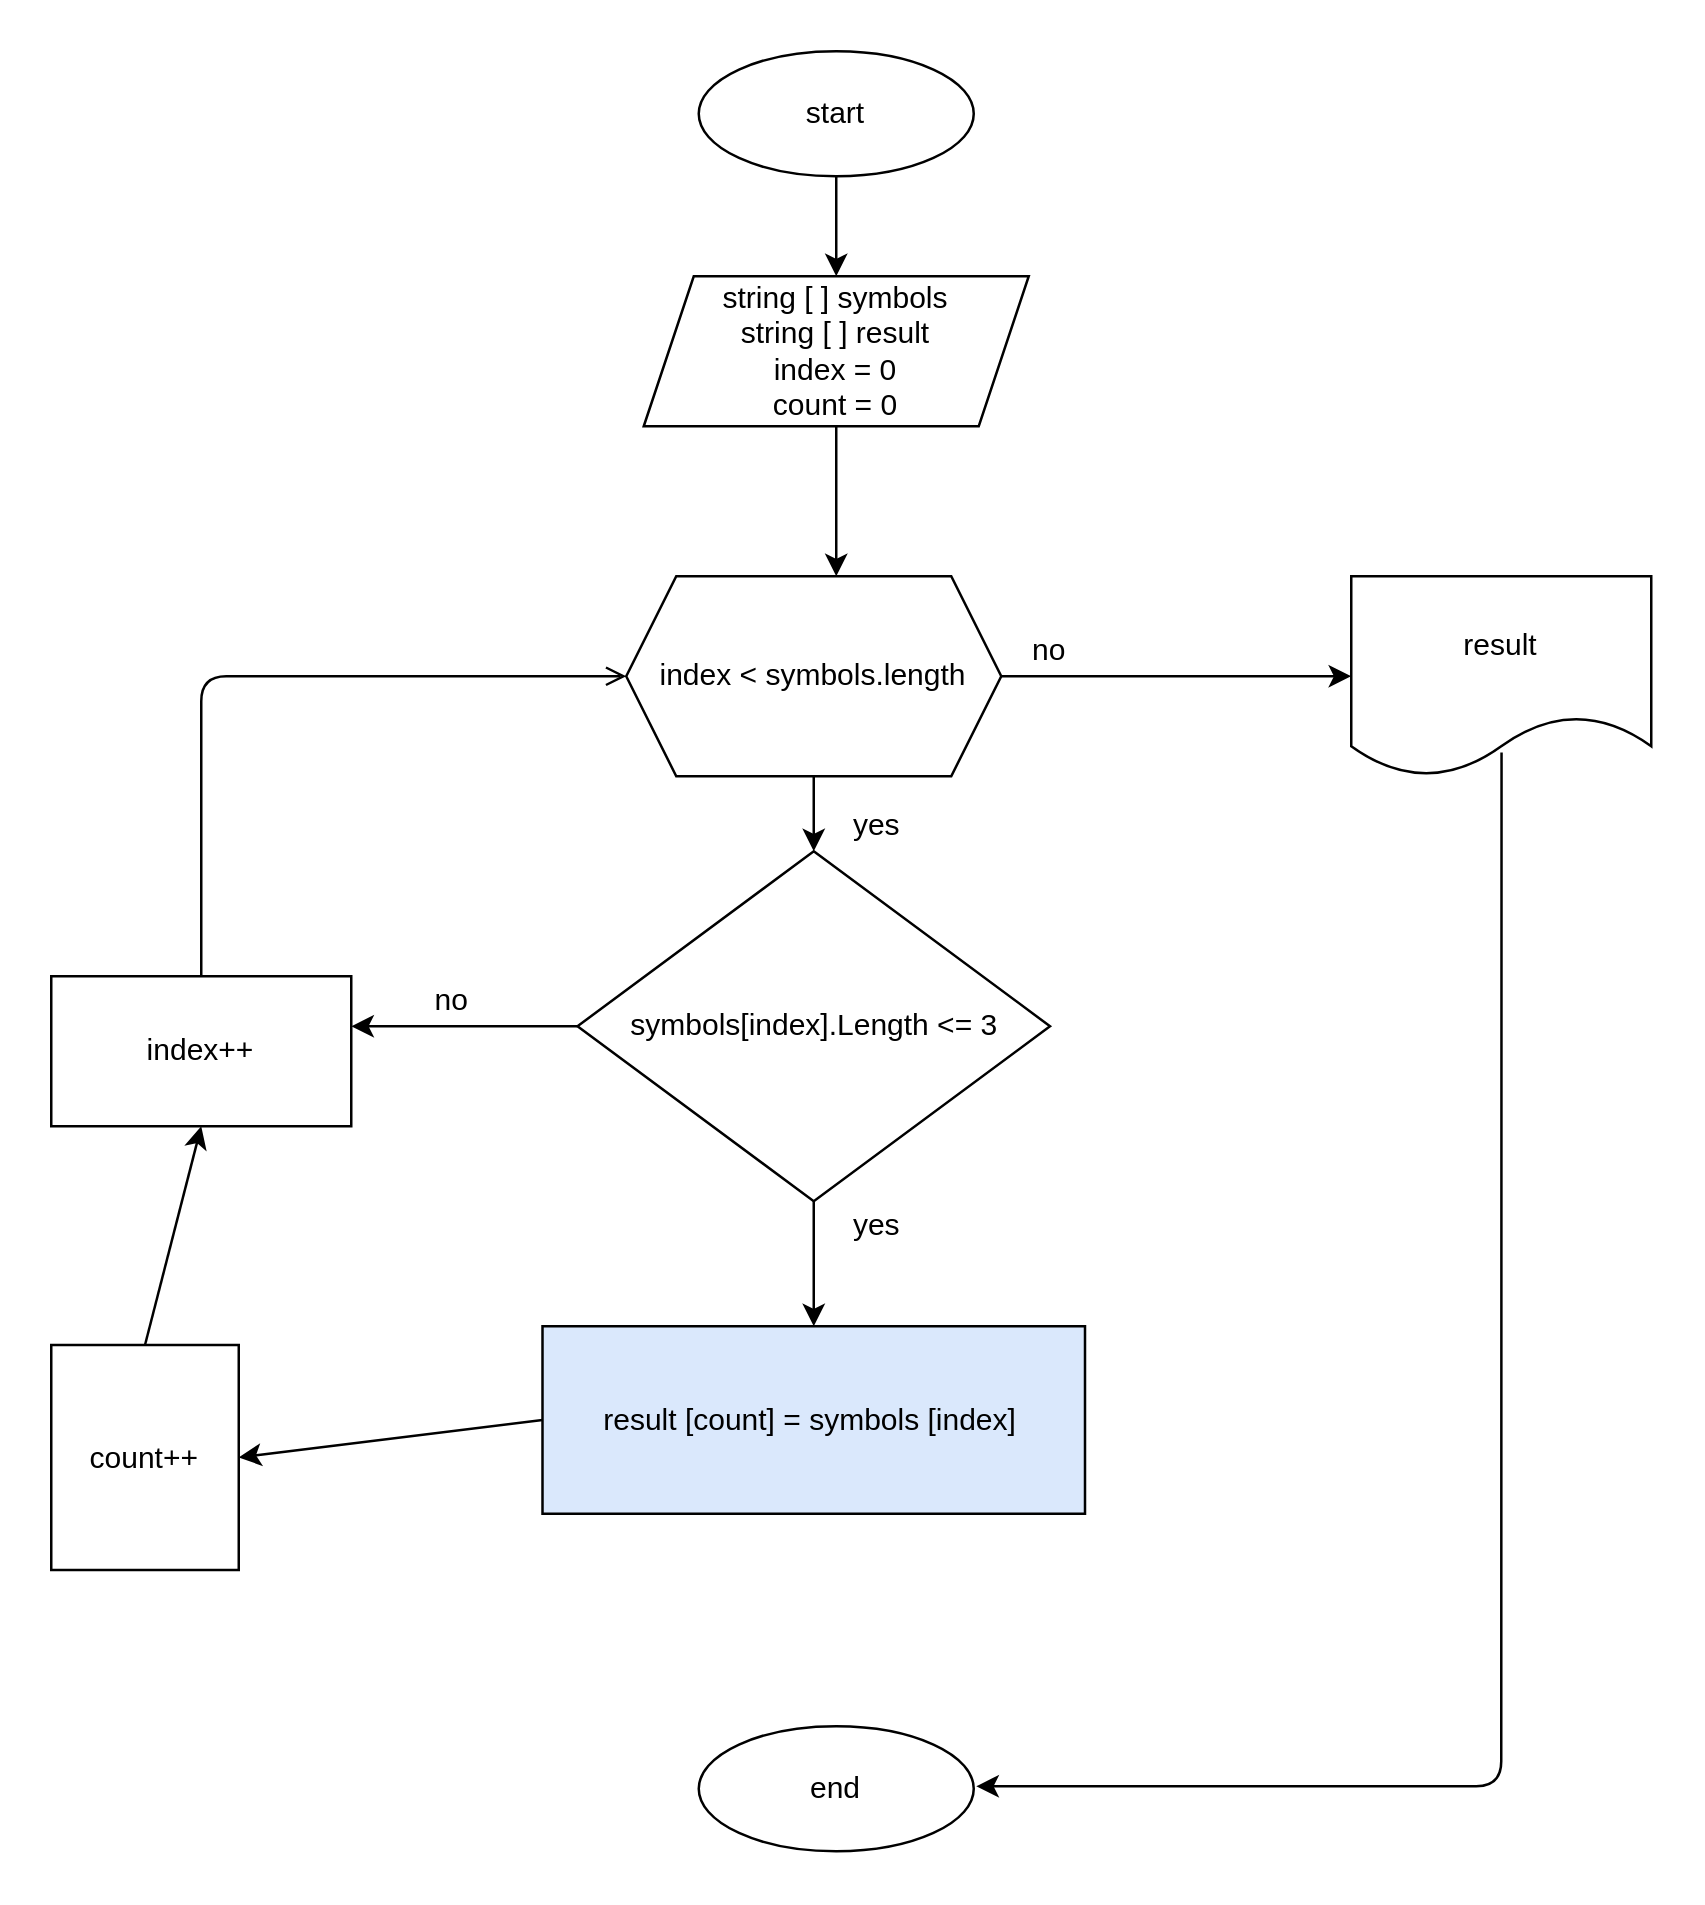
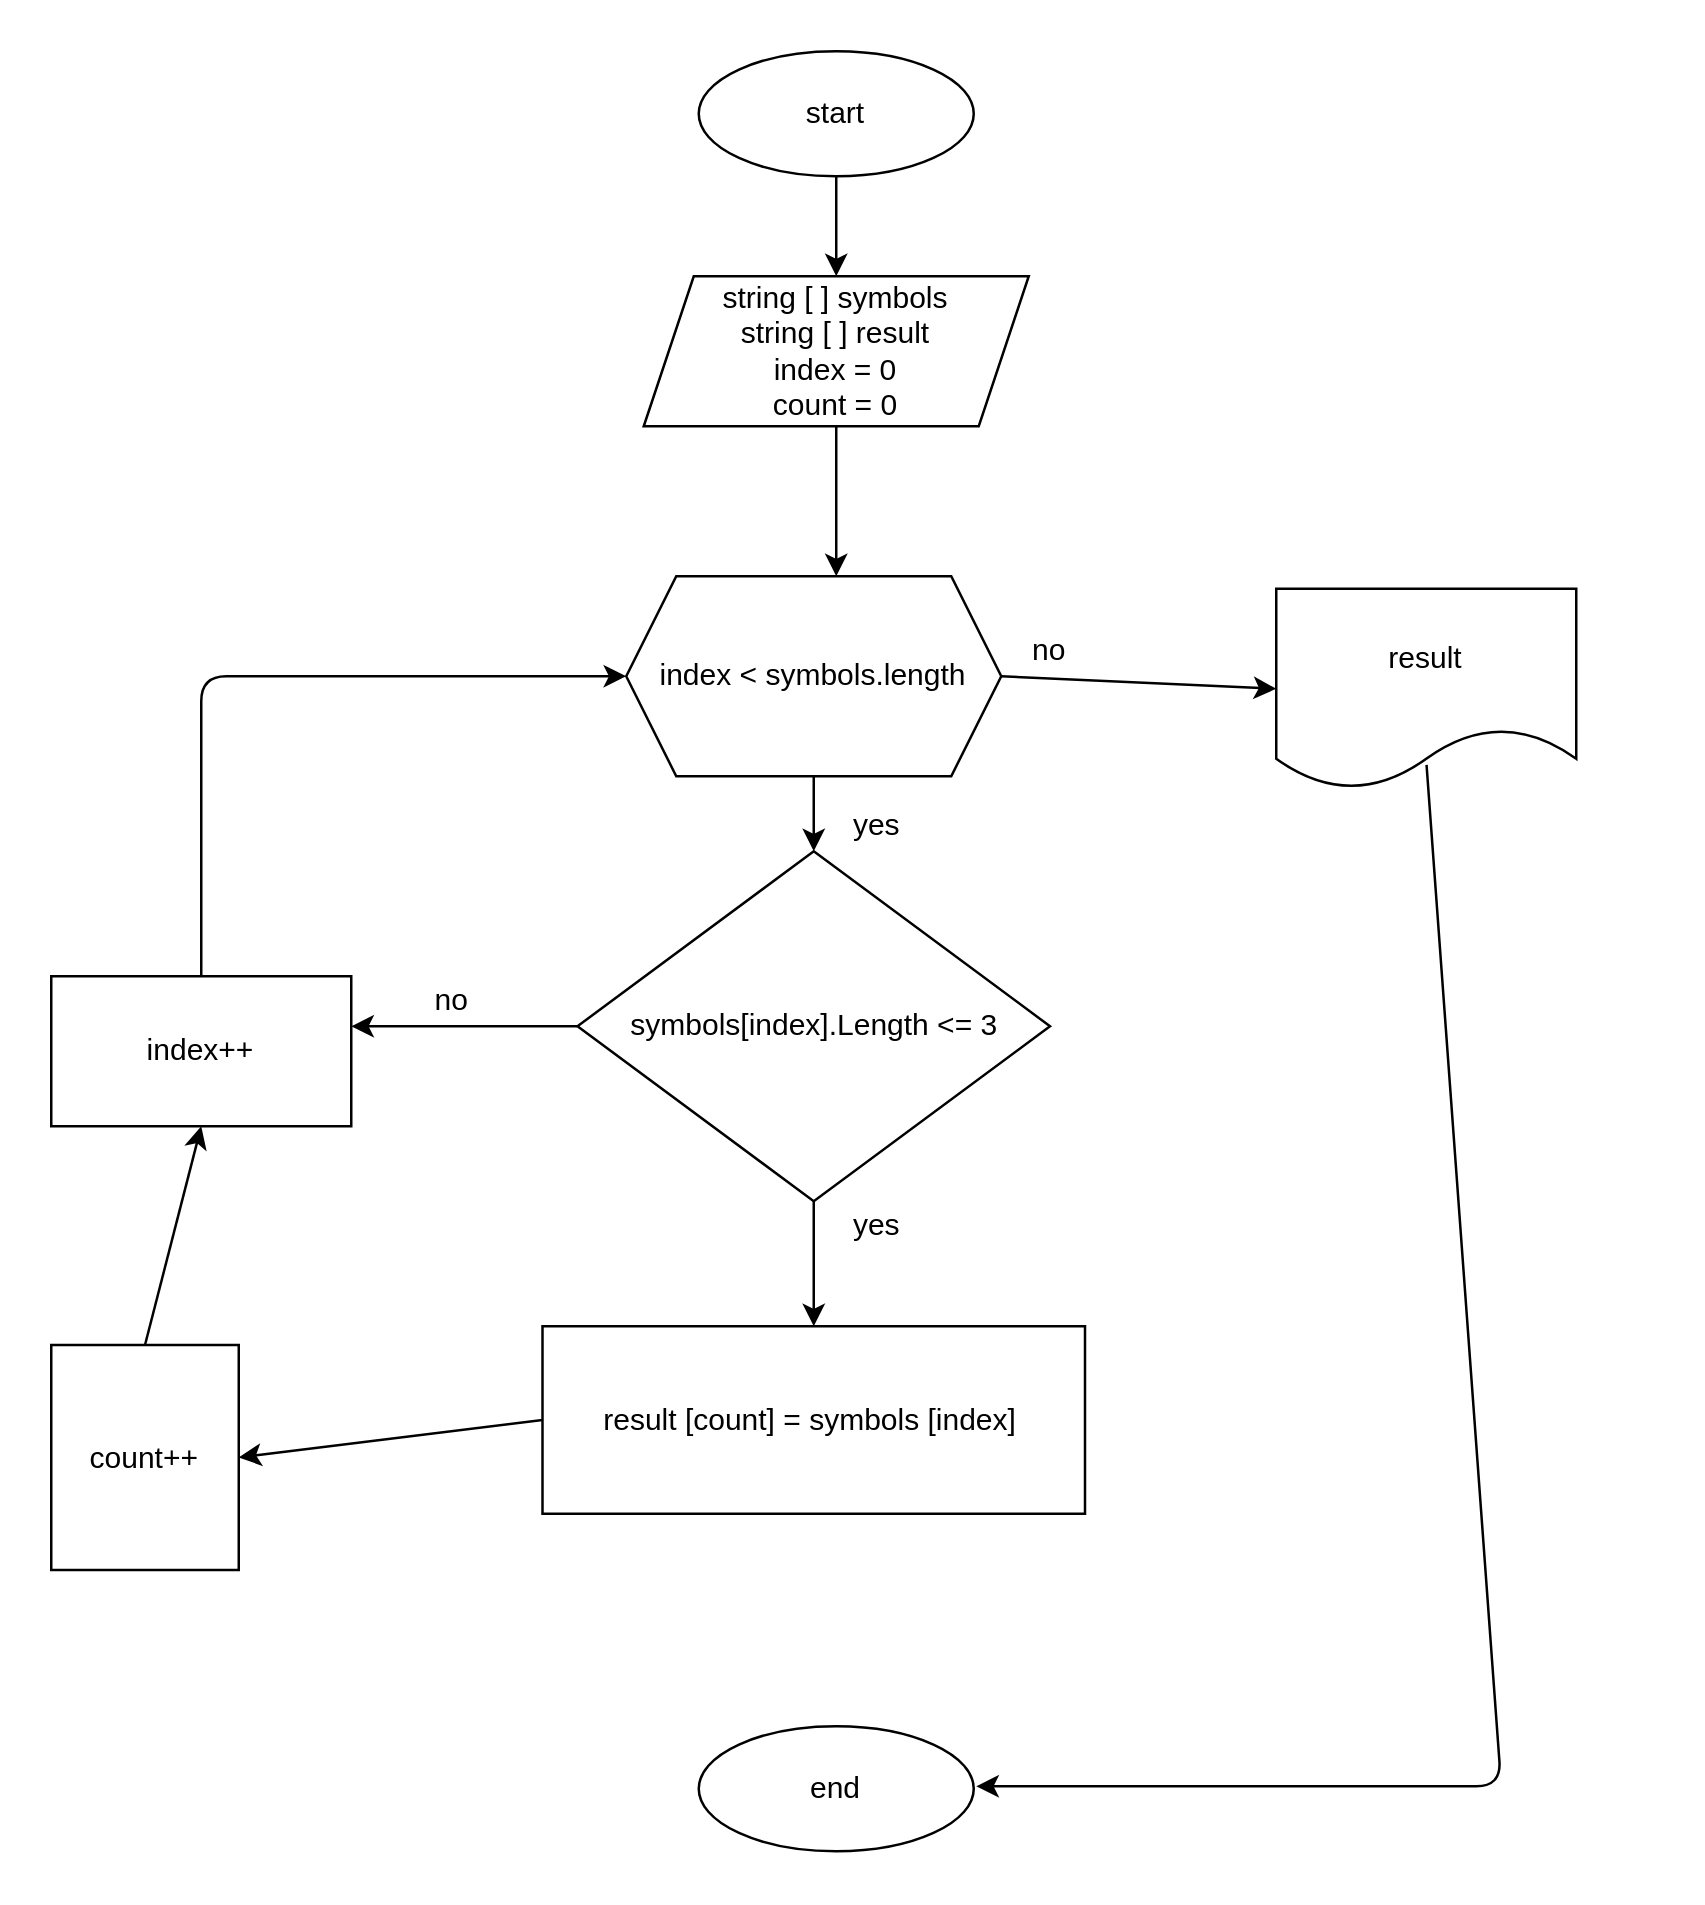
(612, 676) -> (608, 676)
(1501, 676) -> (1426, 689)
(814, 1420) -> (814, 1420)
